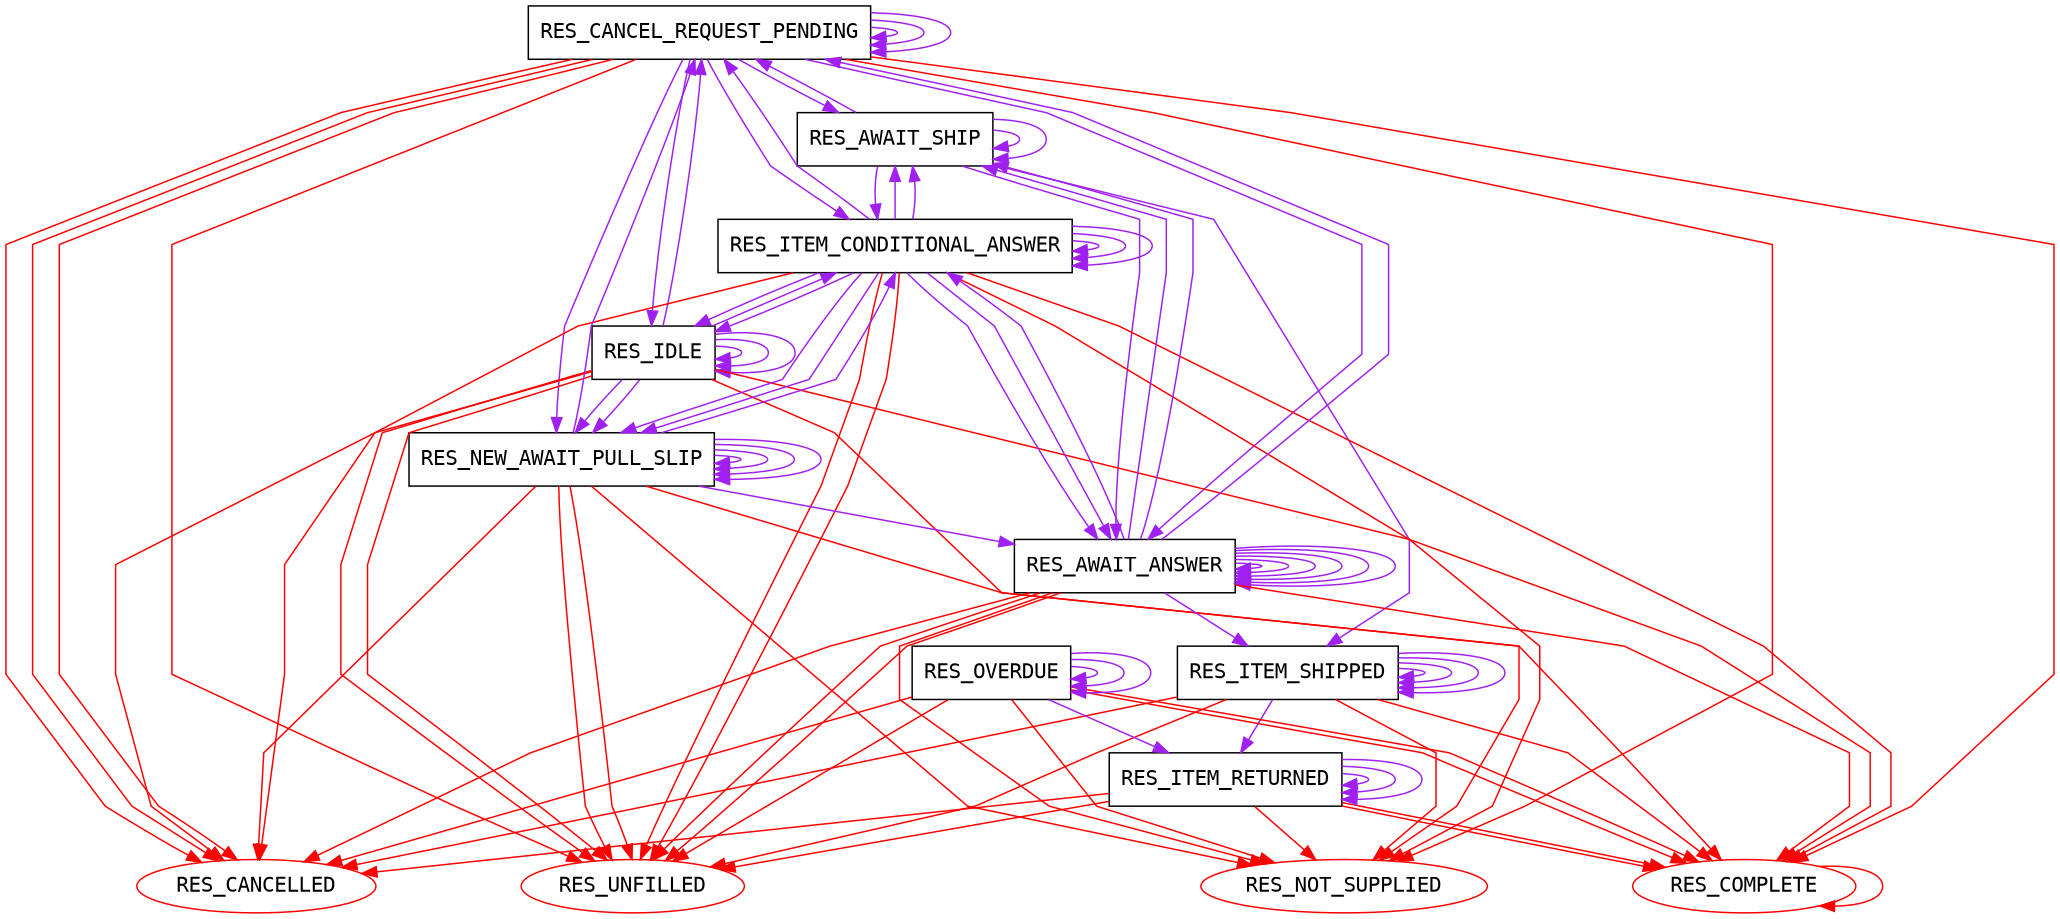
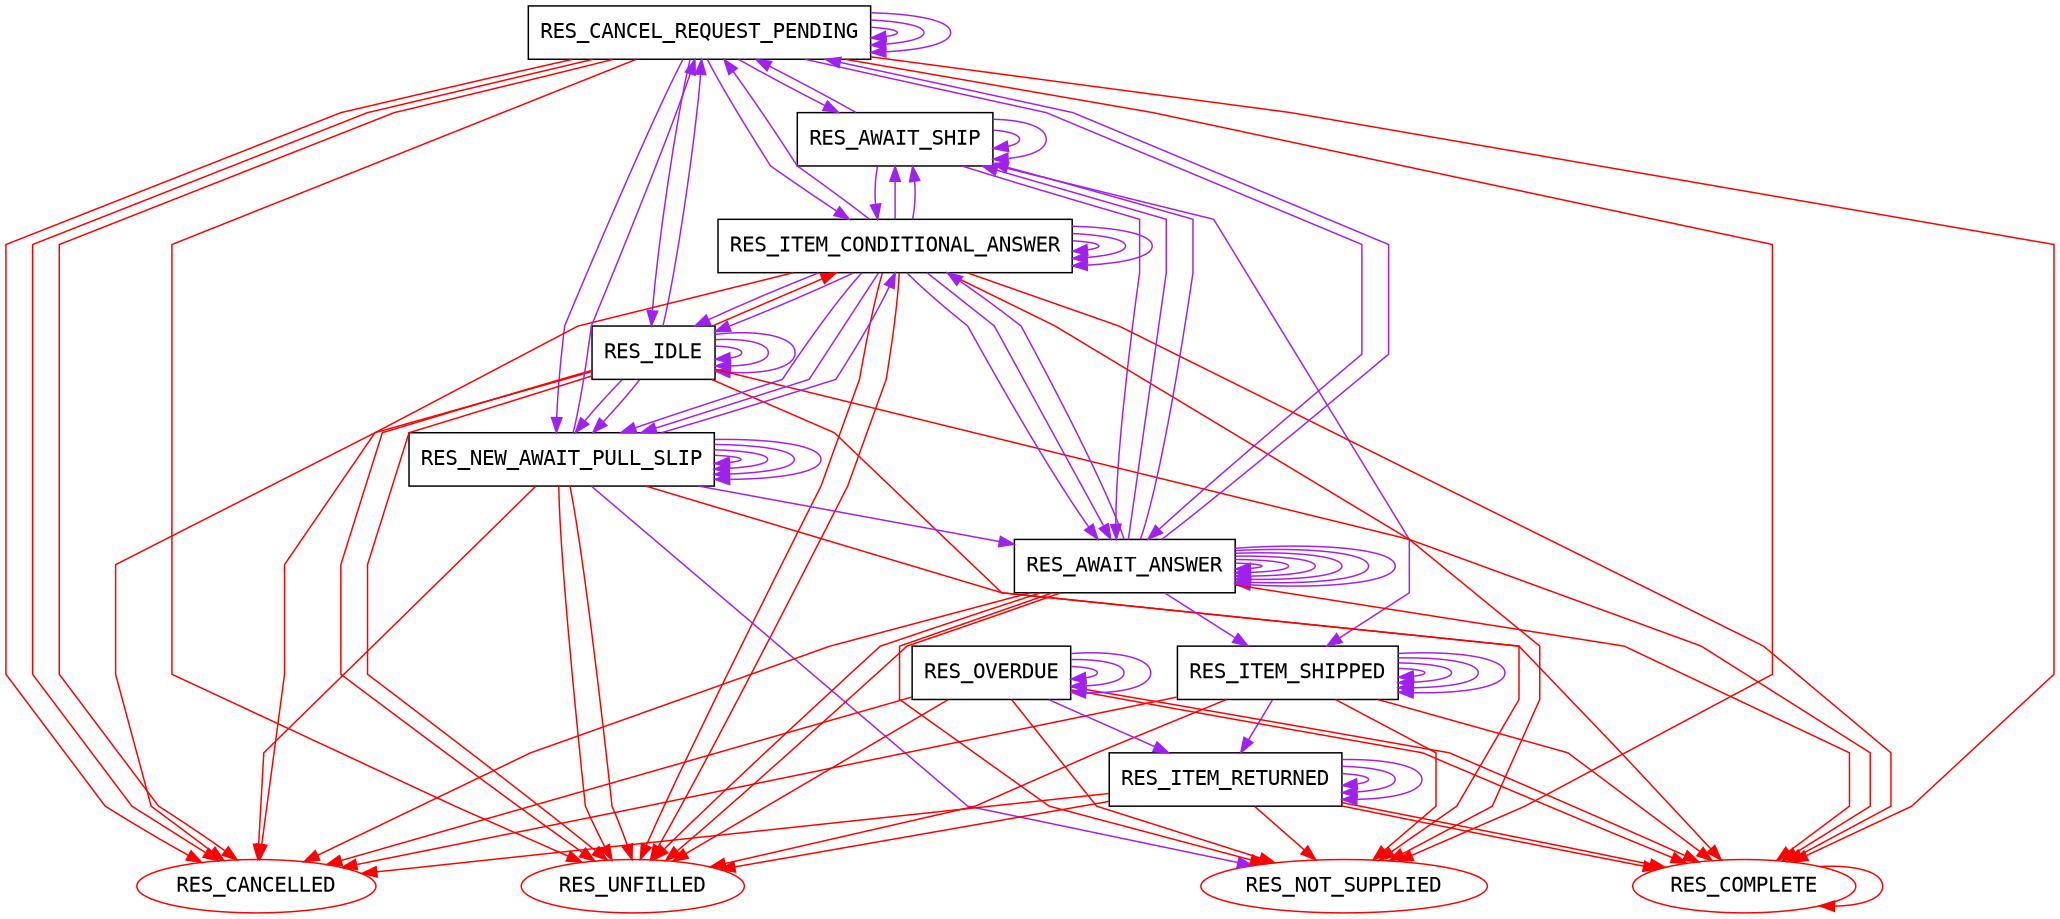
(767, 302) -> (767, 302)
(870, 723) -> (870, 723)
